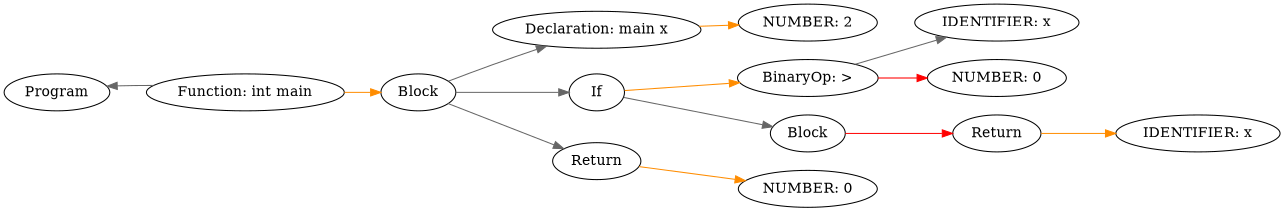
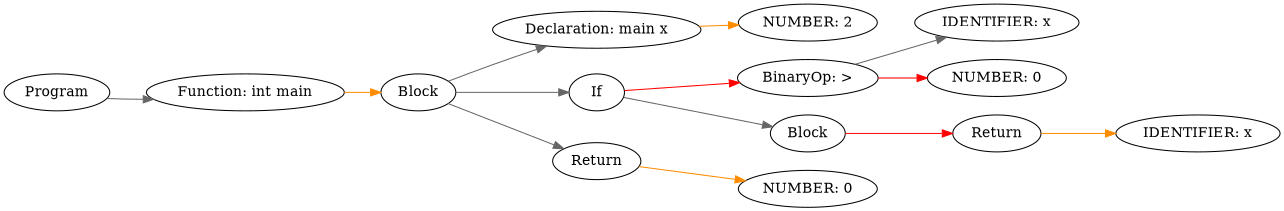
(135, 86) -> (125, 99)
(677, 87) -> (677, 87)
